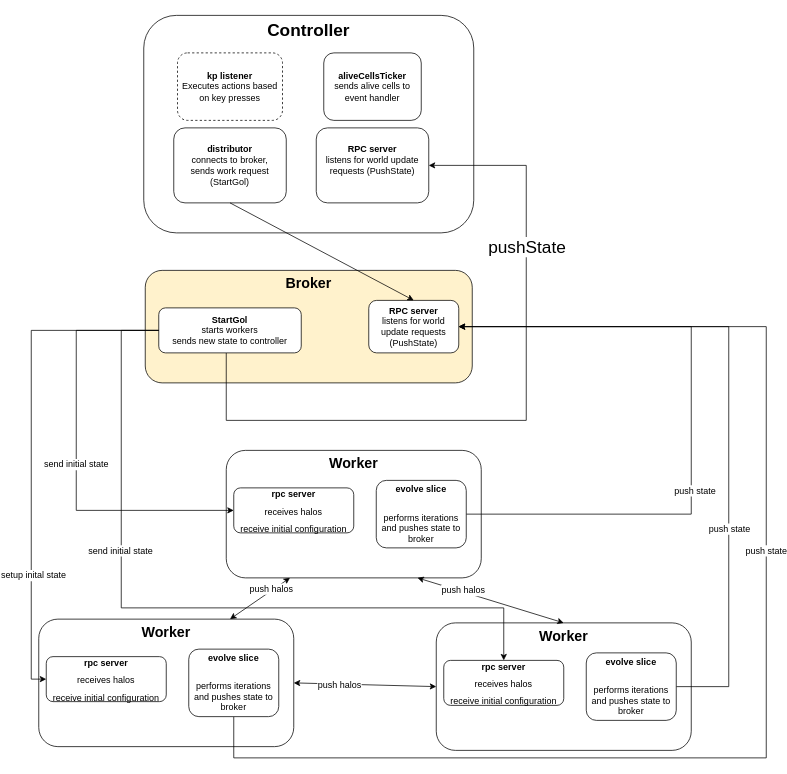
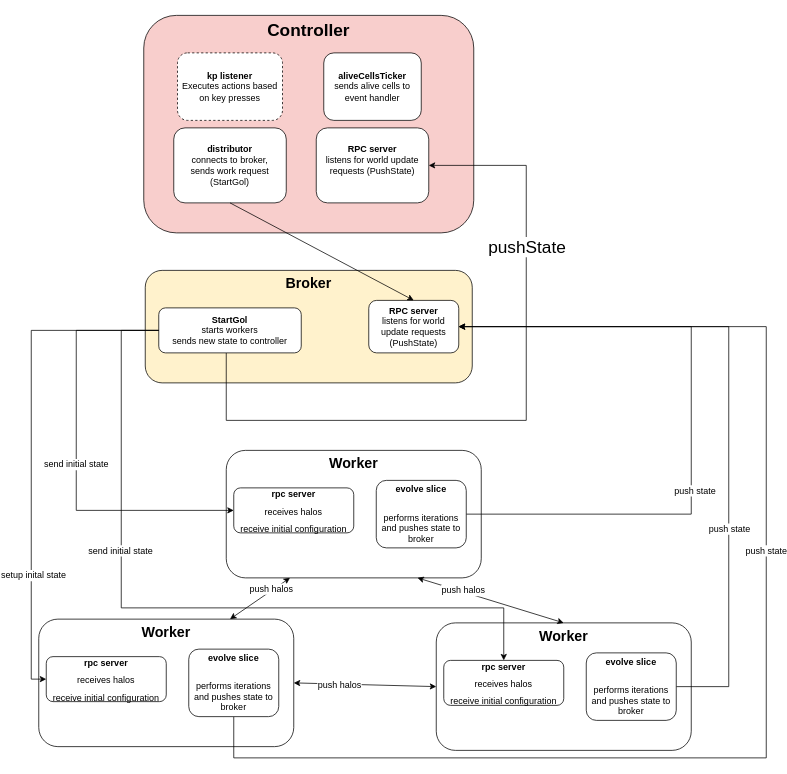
(309, 124) -> (309, 124)
